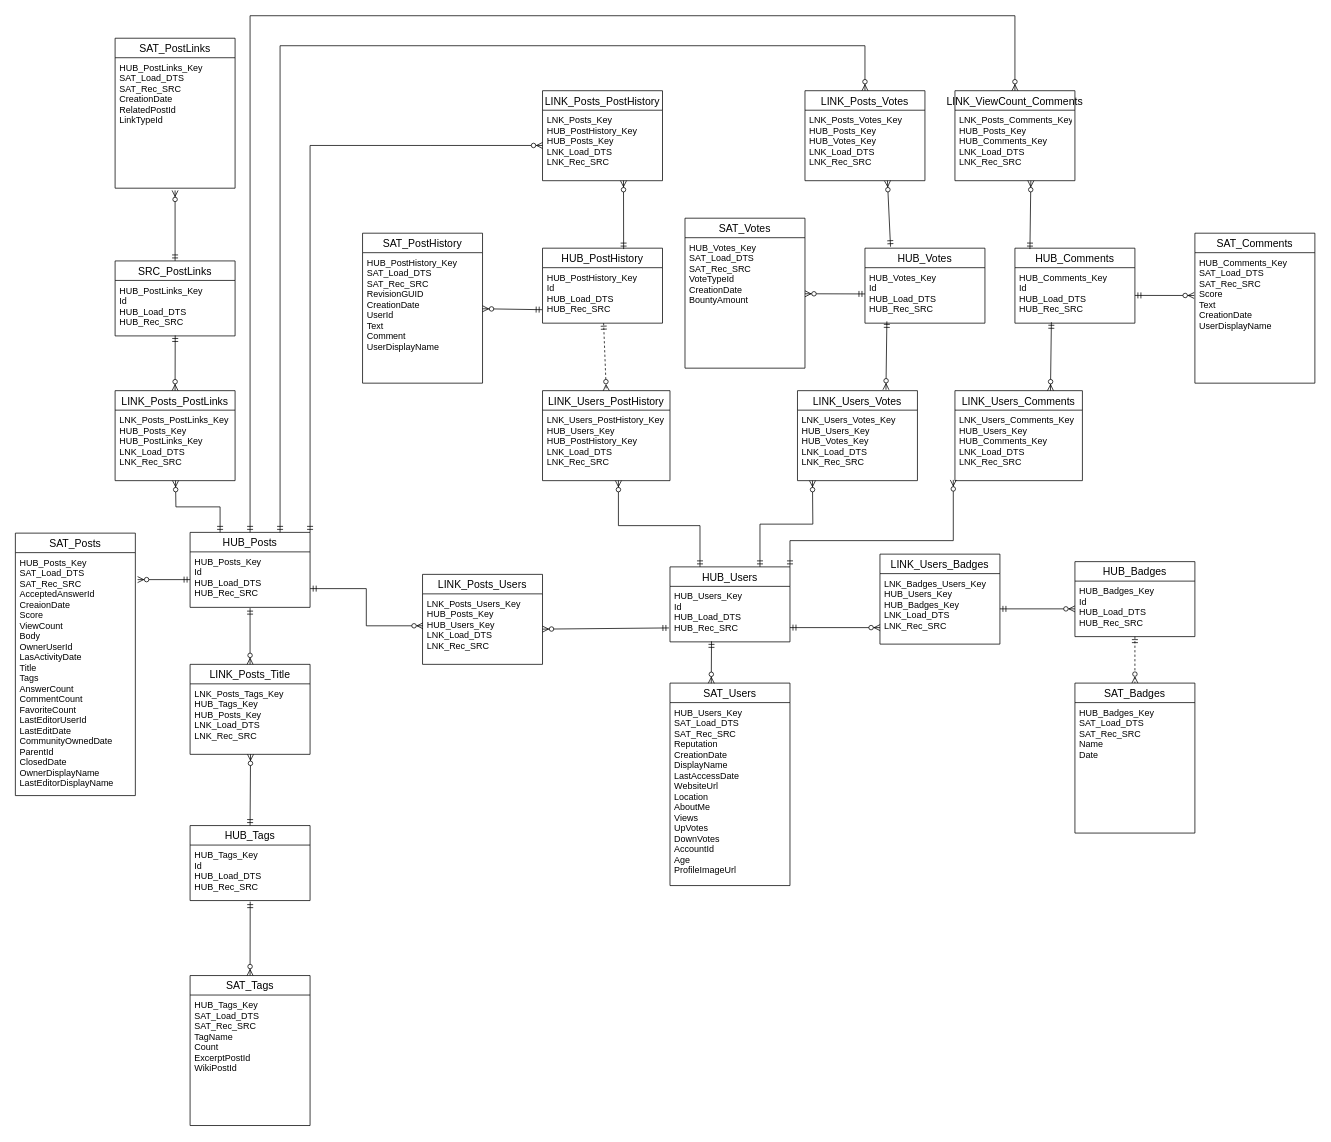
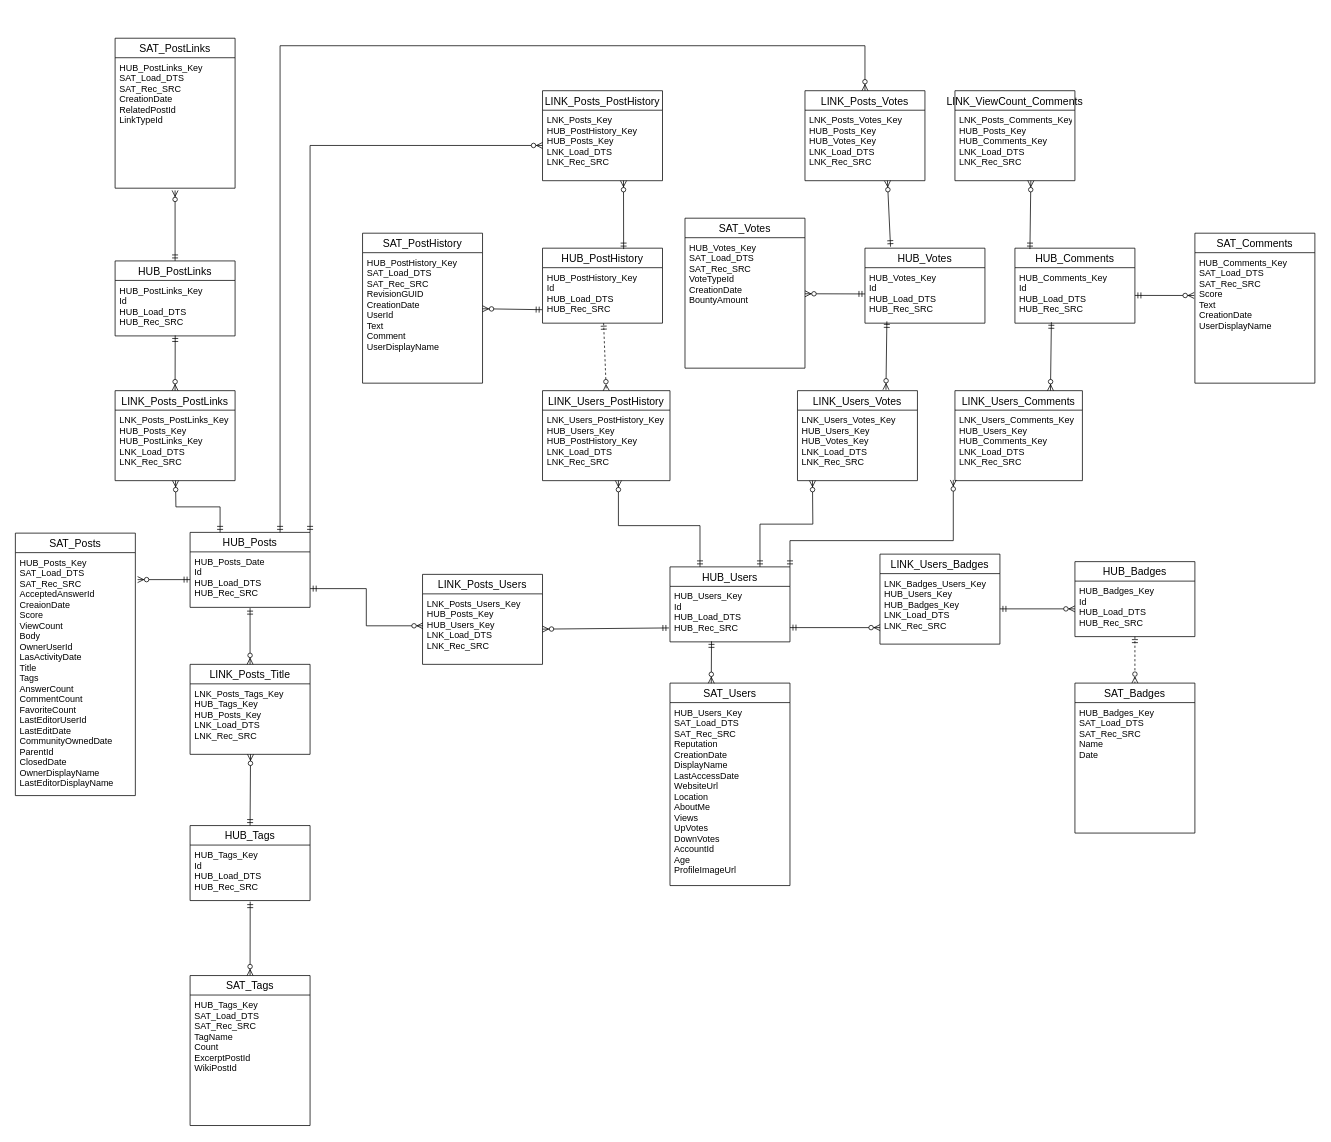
(632, 15) -> none
(175, 271) -> (175, 271)
(227, 562) -> (230, 562)
